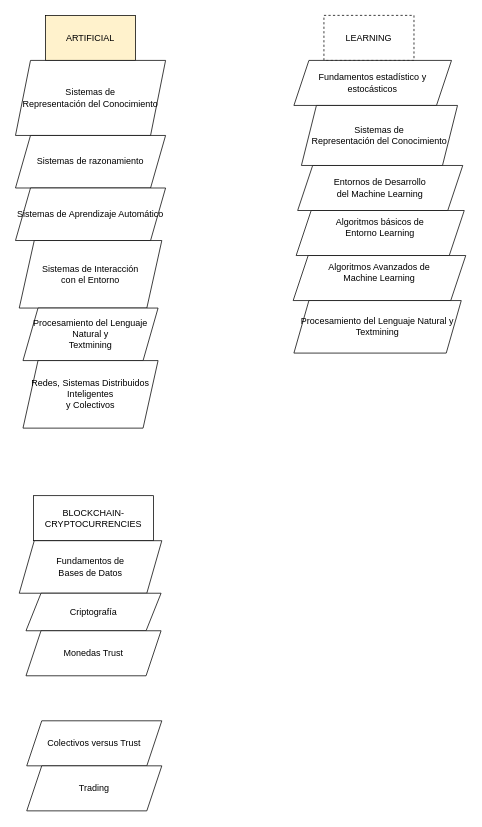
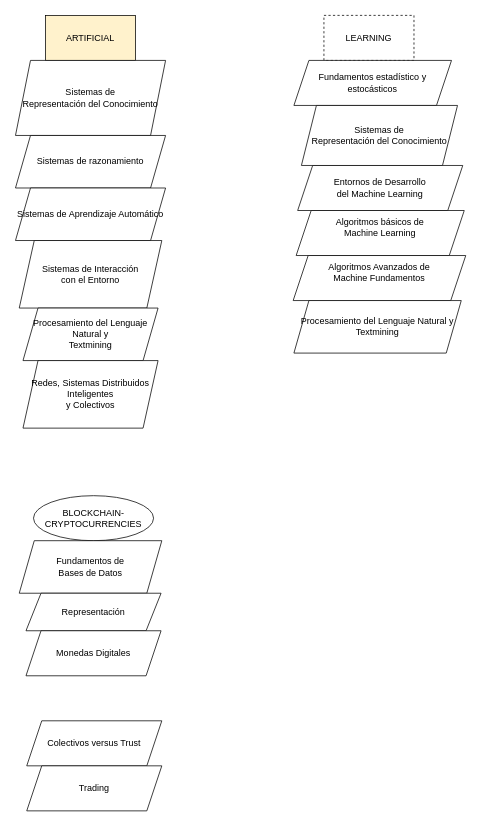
(380, 233) -> (380, 233)
(379, 278) -> (379, 278)
(93, 518) -> (93, 518)
(93, 612) -> (93, 612)
(93, 653) -> (93, 653)
